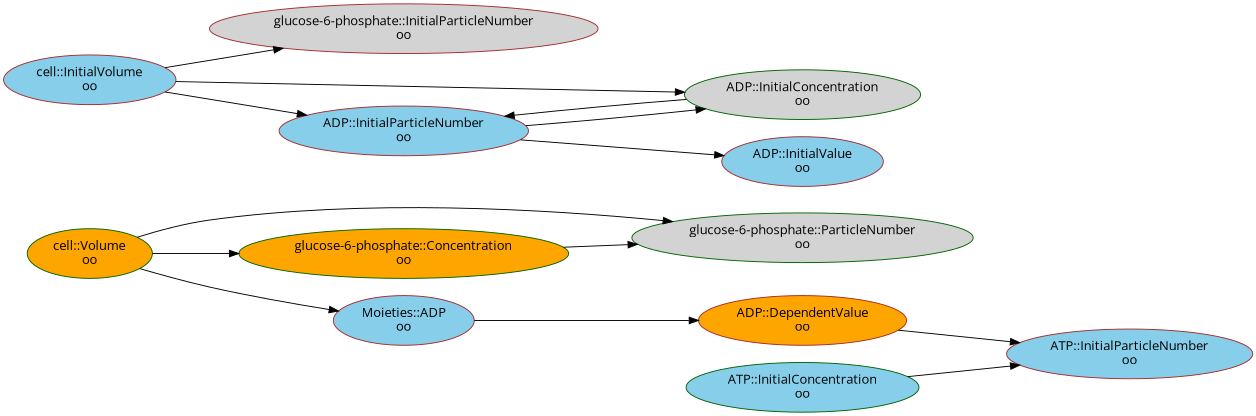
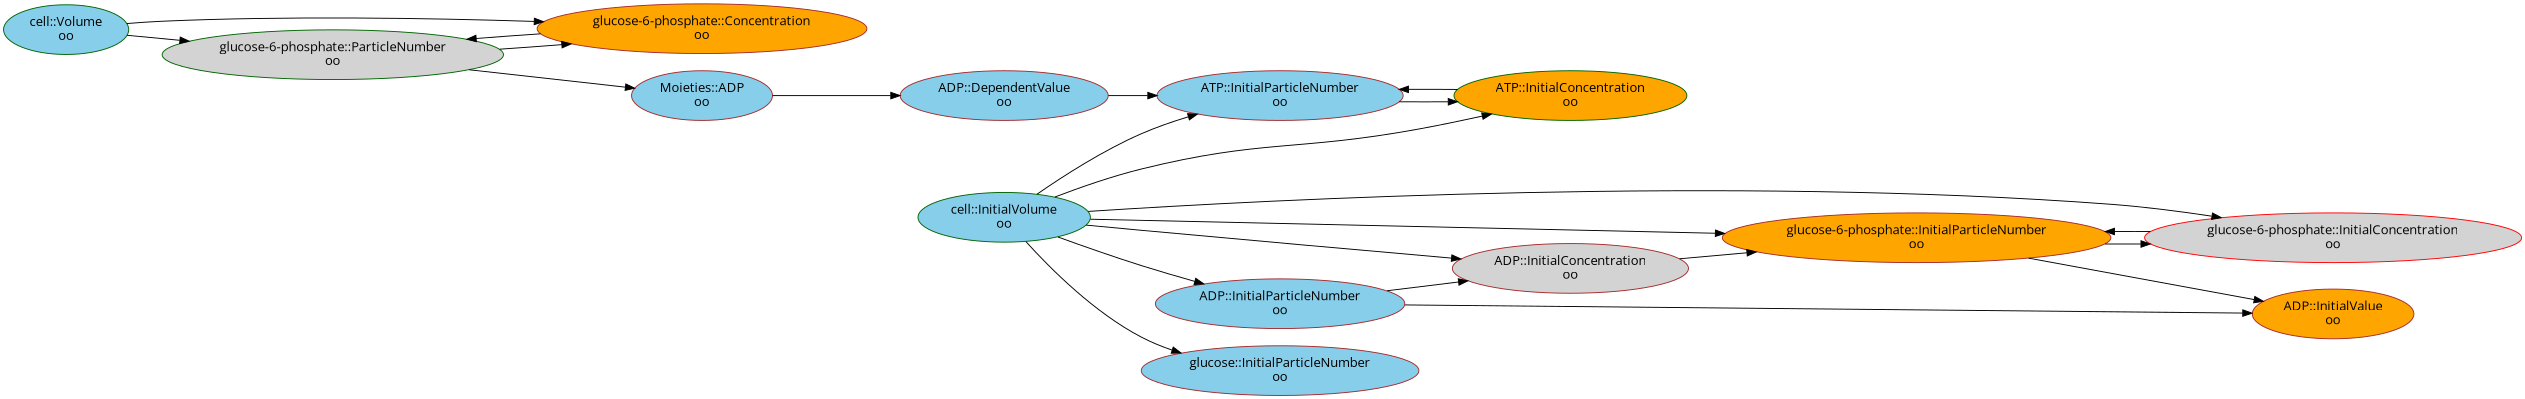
(404, 29) -> (1917, 238)
none -> (531, 47)
(90, 80) -> (1004, 217)
(803, 95) -> (1570, 268)
none -> (1424, 102)
(600, 107) -> (1713, 256)
none -> (1267, 147)
none -> (1110, 149)
(803, 162) -> (2333, 314)
none -> (2333, 238)
(90, 254) -> (66, 30)
(404, 254) -> (702, 29)
none -> (2141, 279)
(234, 292) -> (547, 78)
(803, 320) -> (1004, 96)
none -> (1280, 371)
(803, 387) -> (1570, 96)
